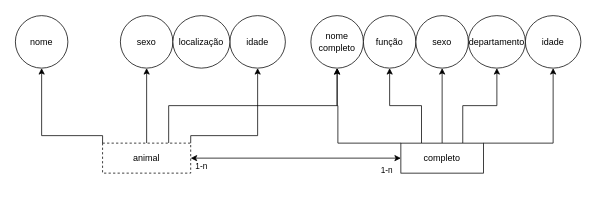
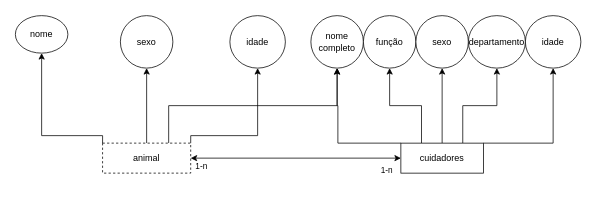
(42, 42) -> (42, 34)
(201, 42) -> none
(442, 158) -> (442, 158)
